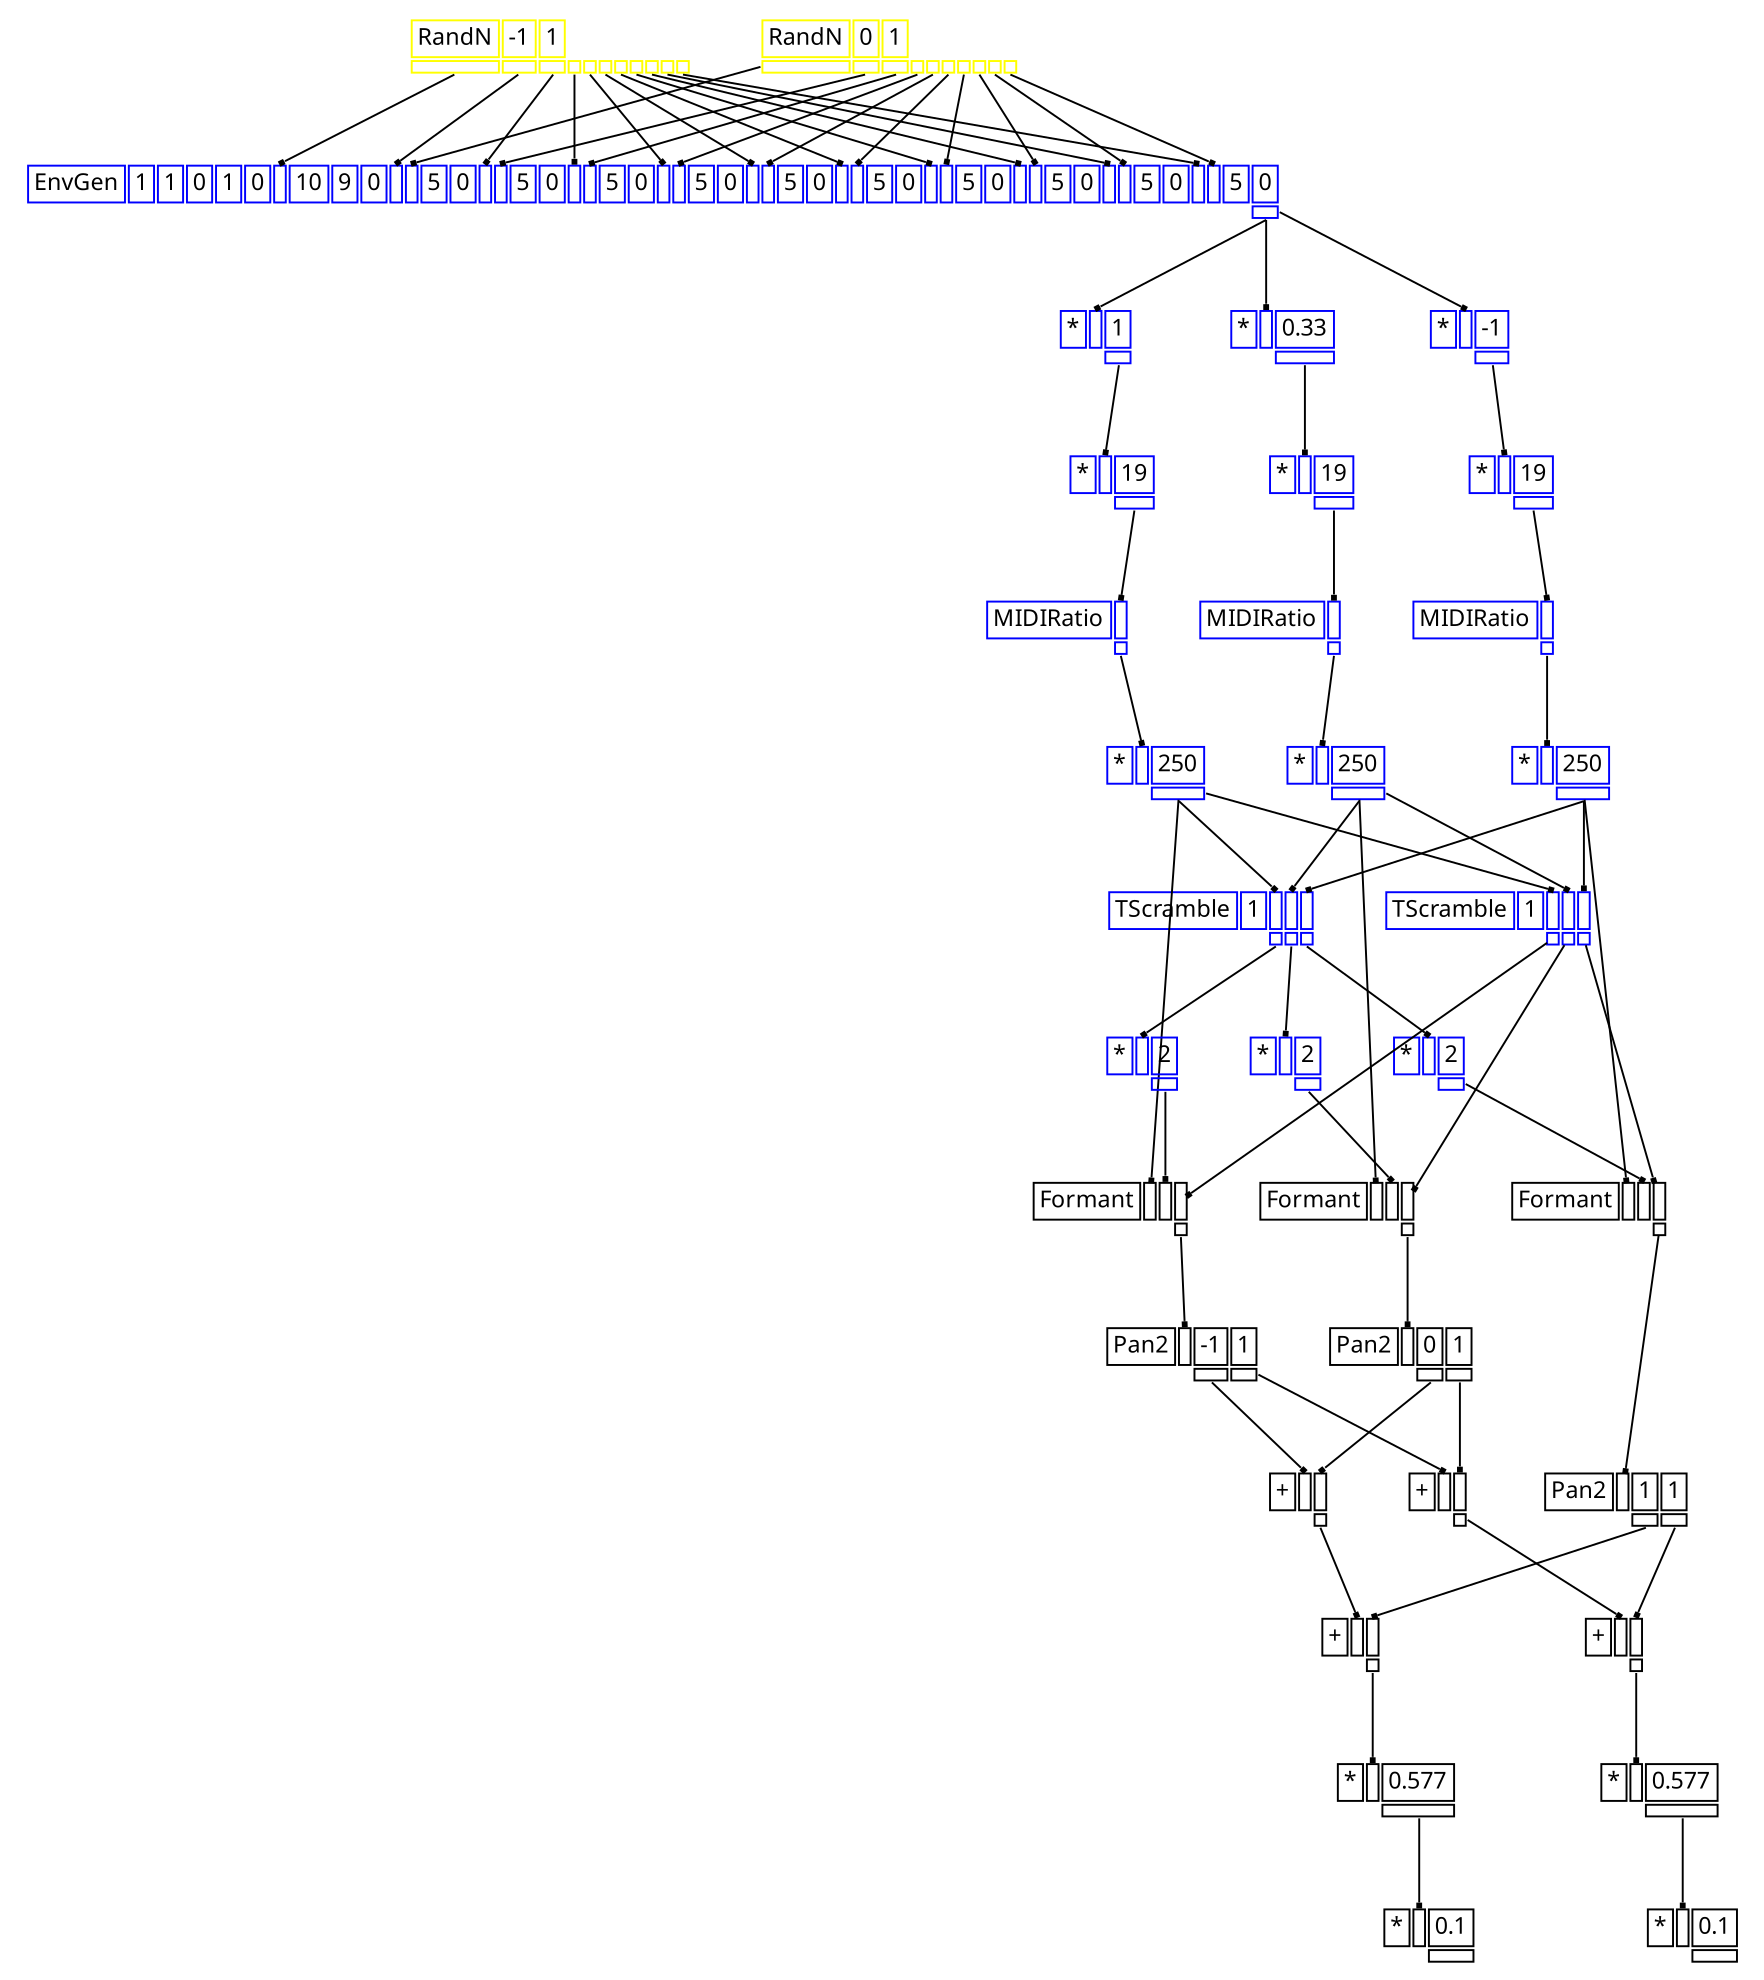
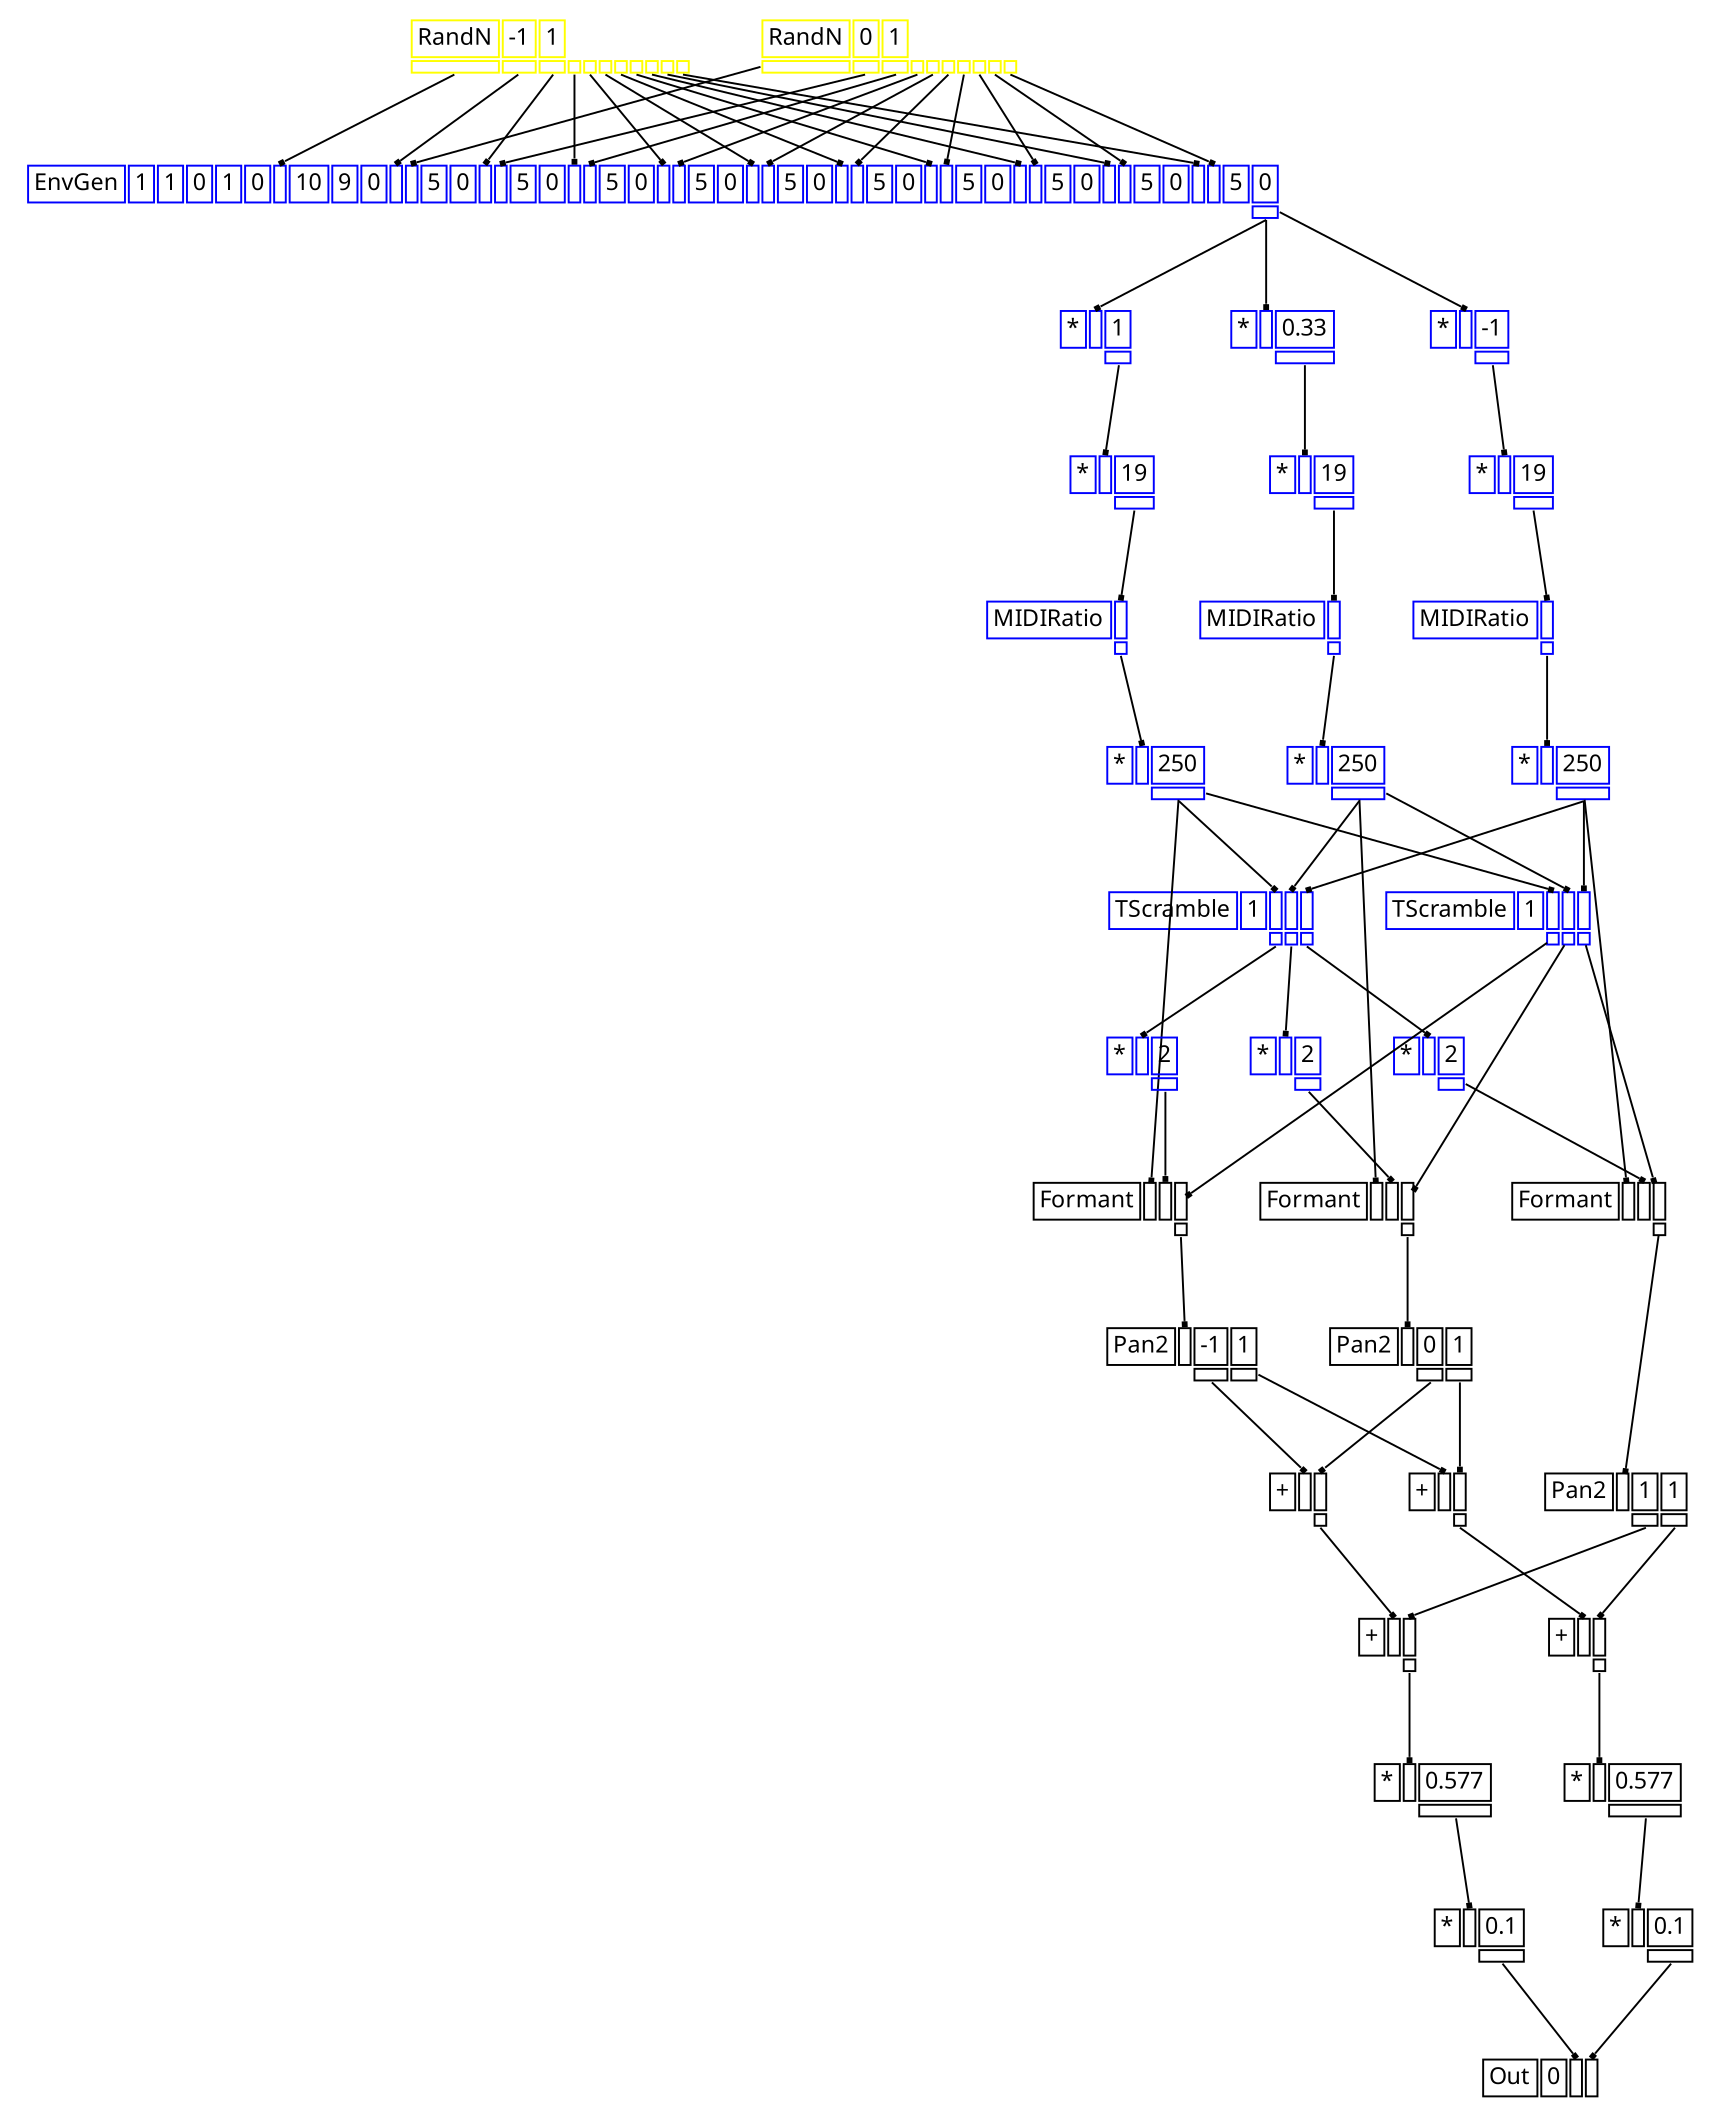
none -> (1539, 2077)
